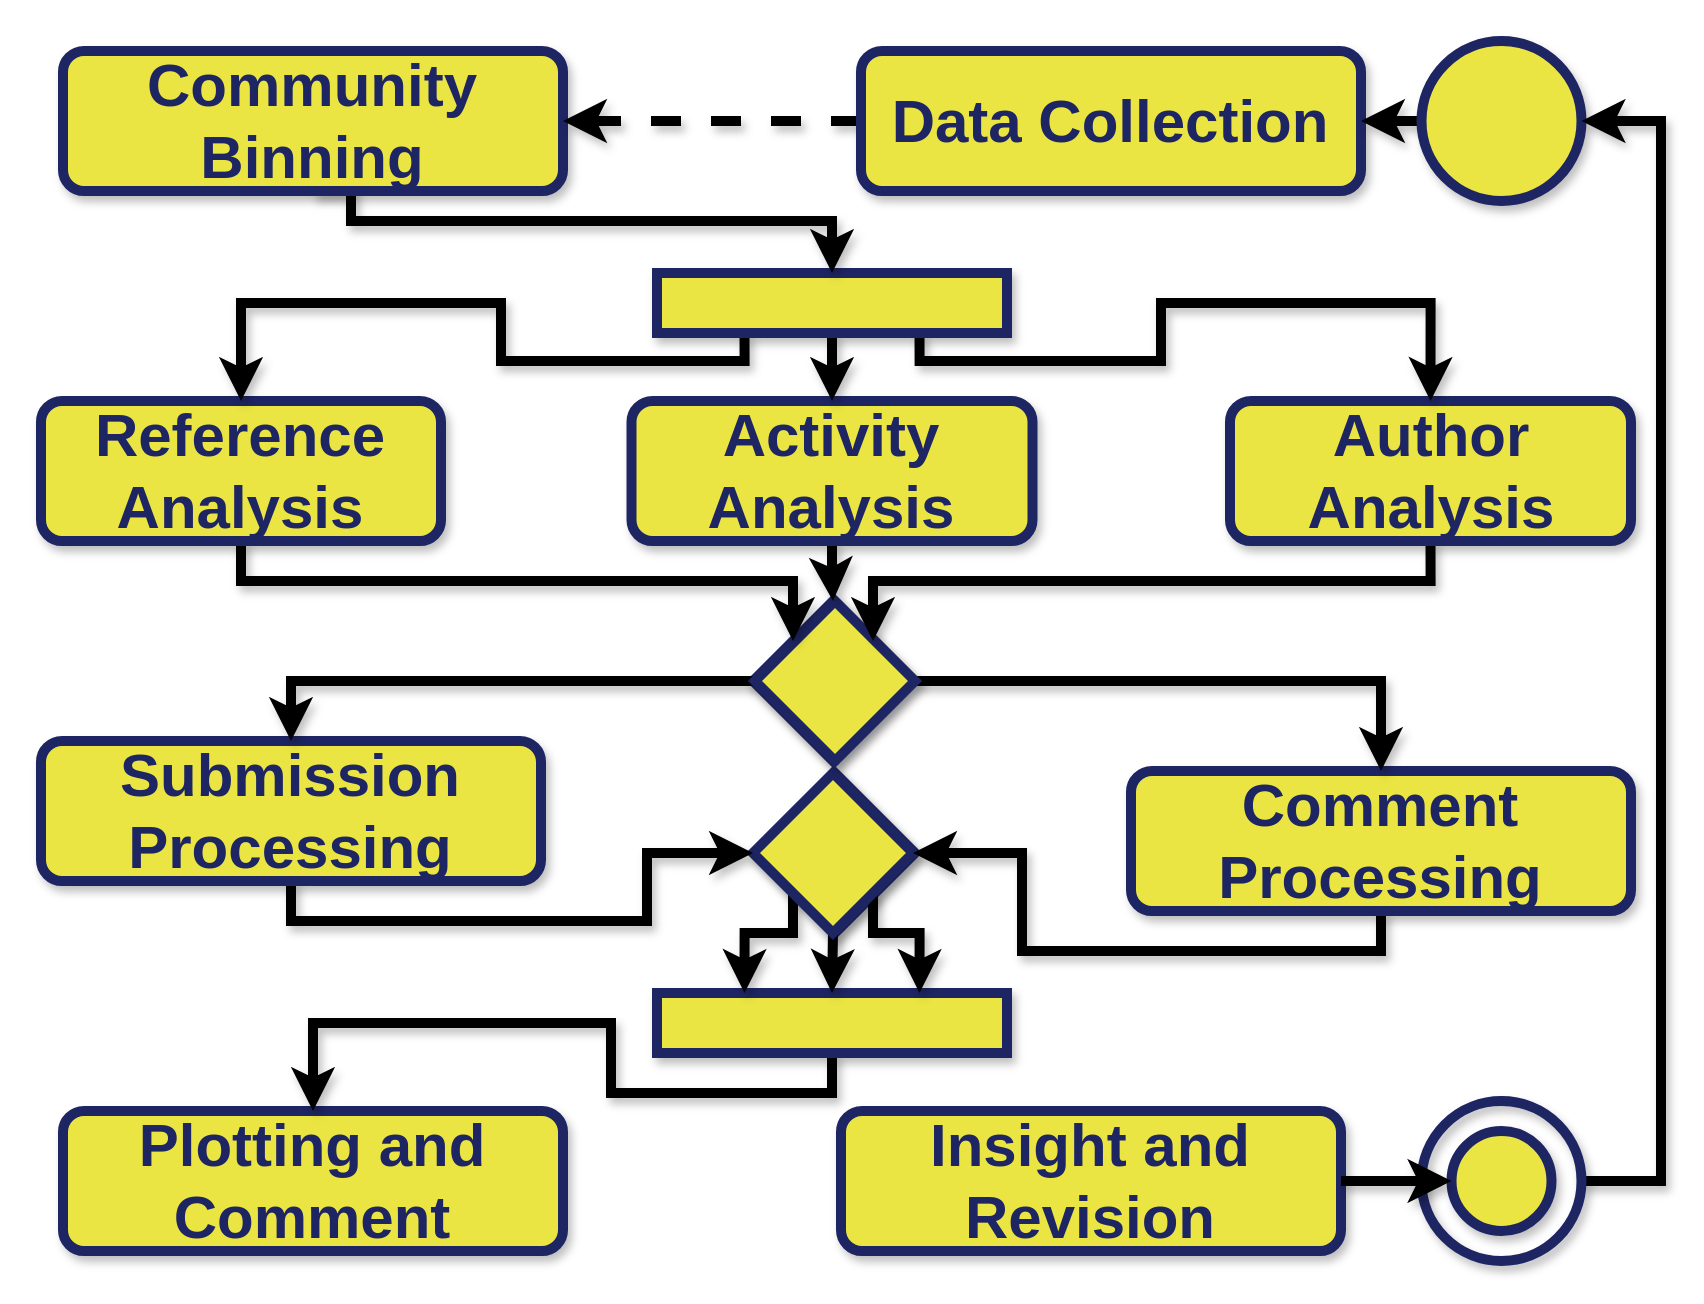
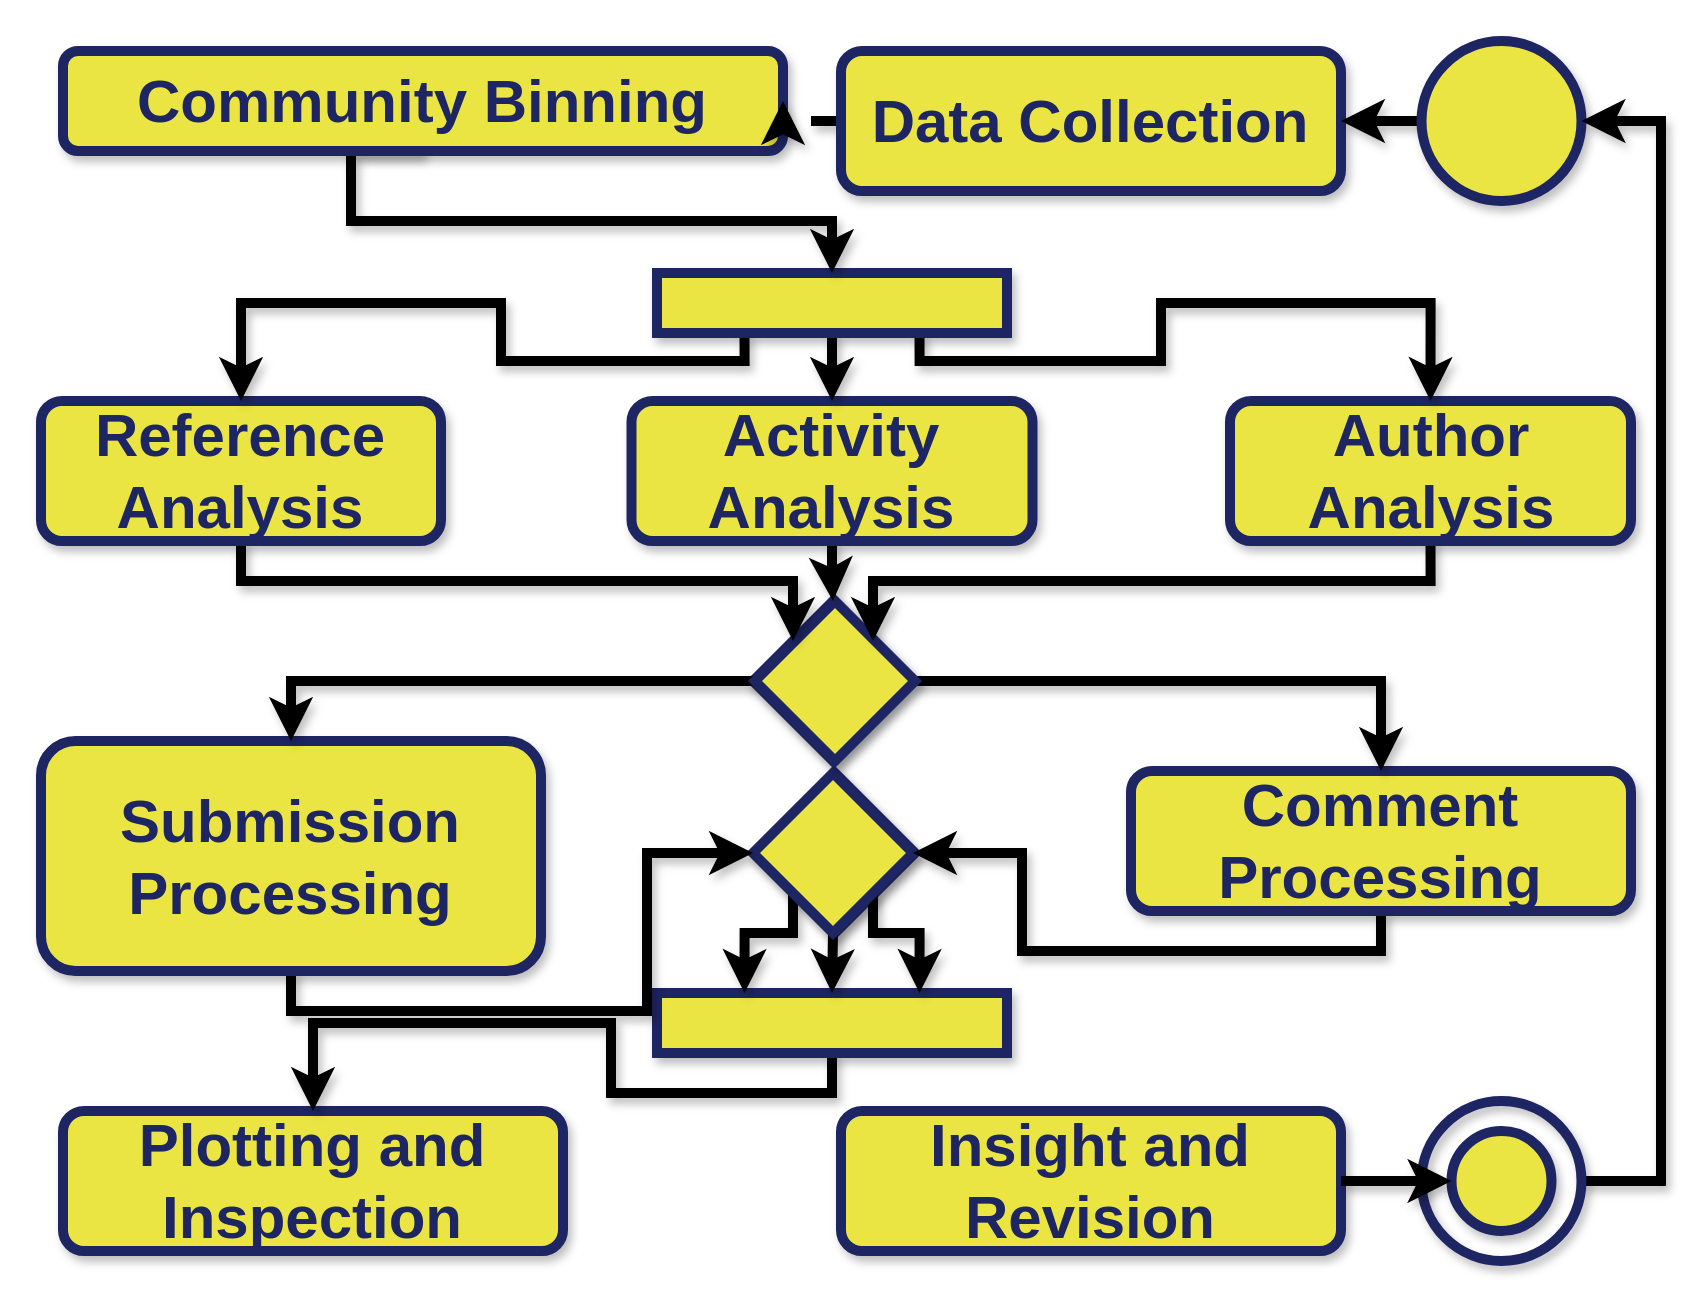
(313, 121) -> (423, 101)
(1111, 121) -> (1091, 121)
(291, 811) -> (291, 856)
(313, 1181) -> (313, 1181)
